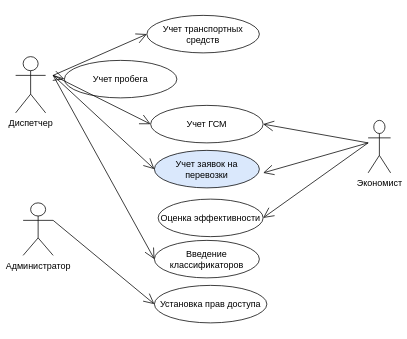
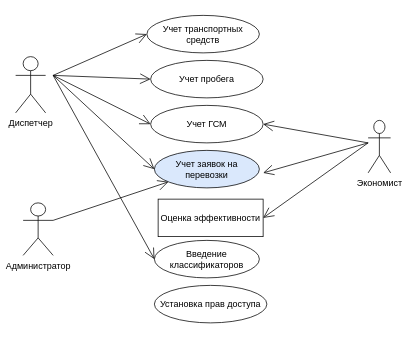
(120, 79) -> (207, 79)
(210, 218) -> (210, 218)
(102, 261) -> (109, 202)
